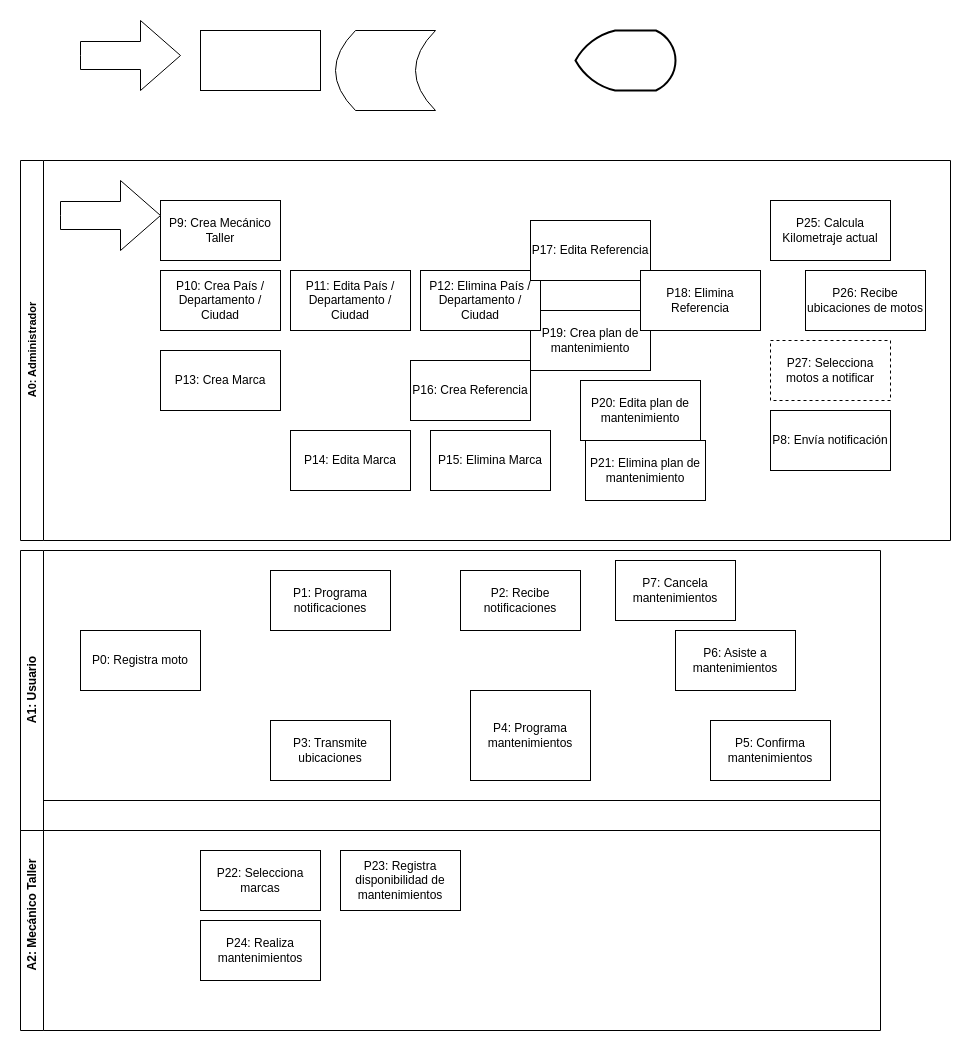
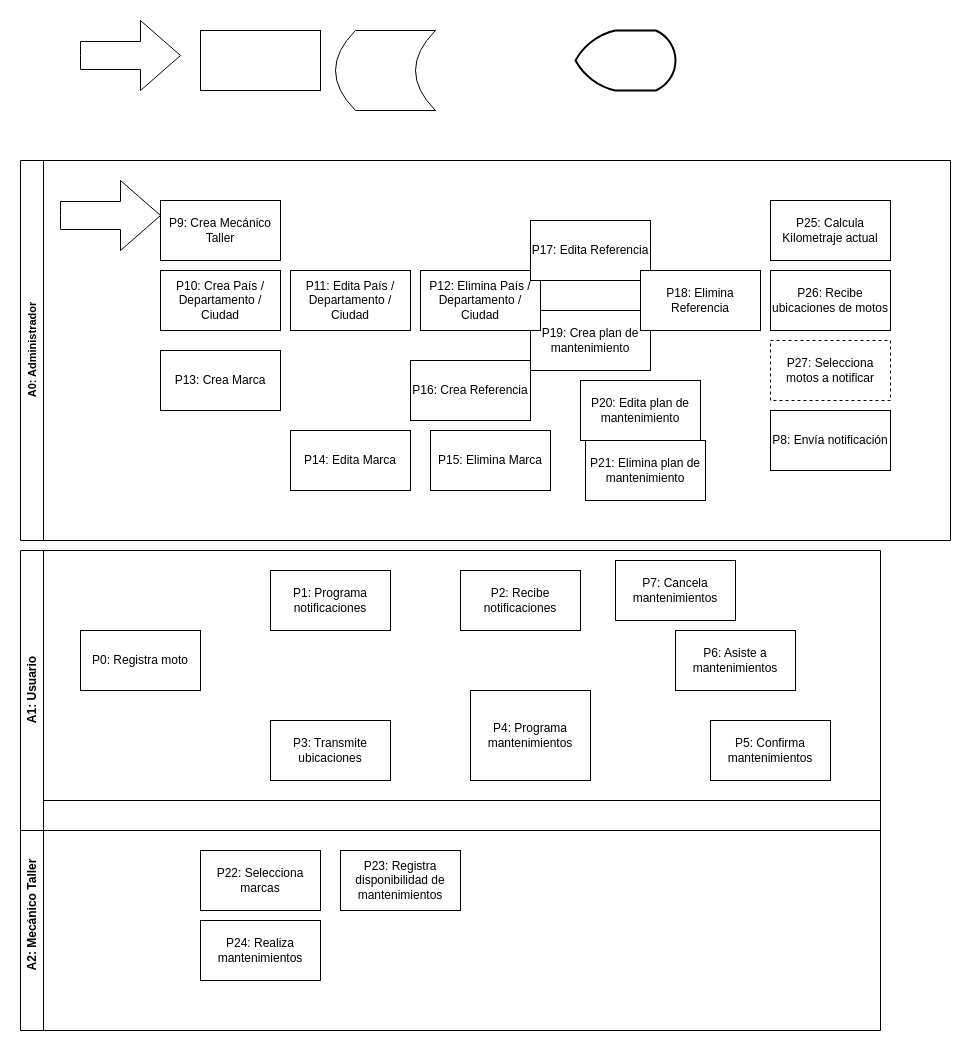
(866, 301) -> (831, 301)
